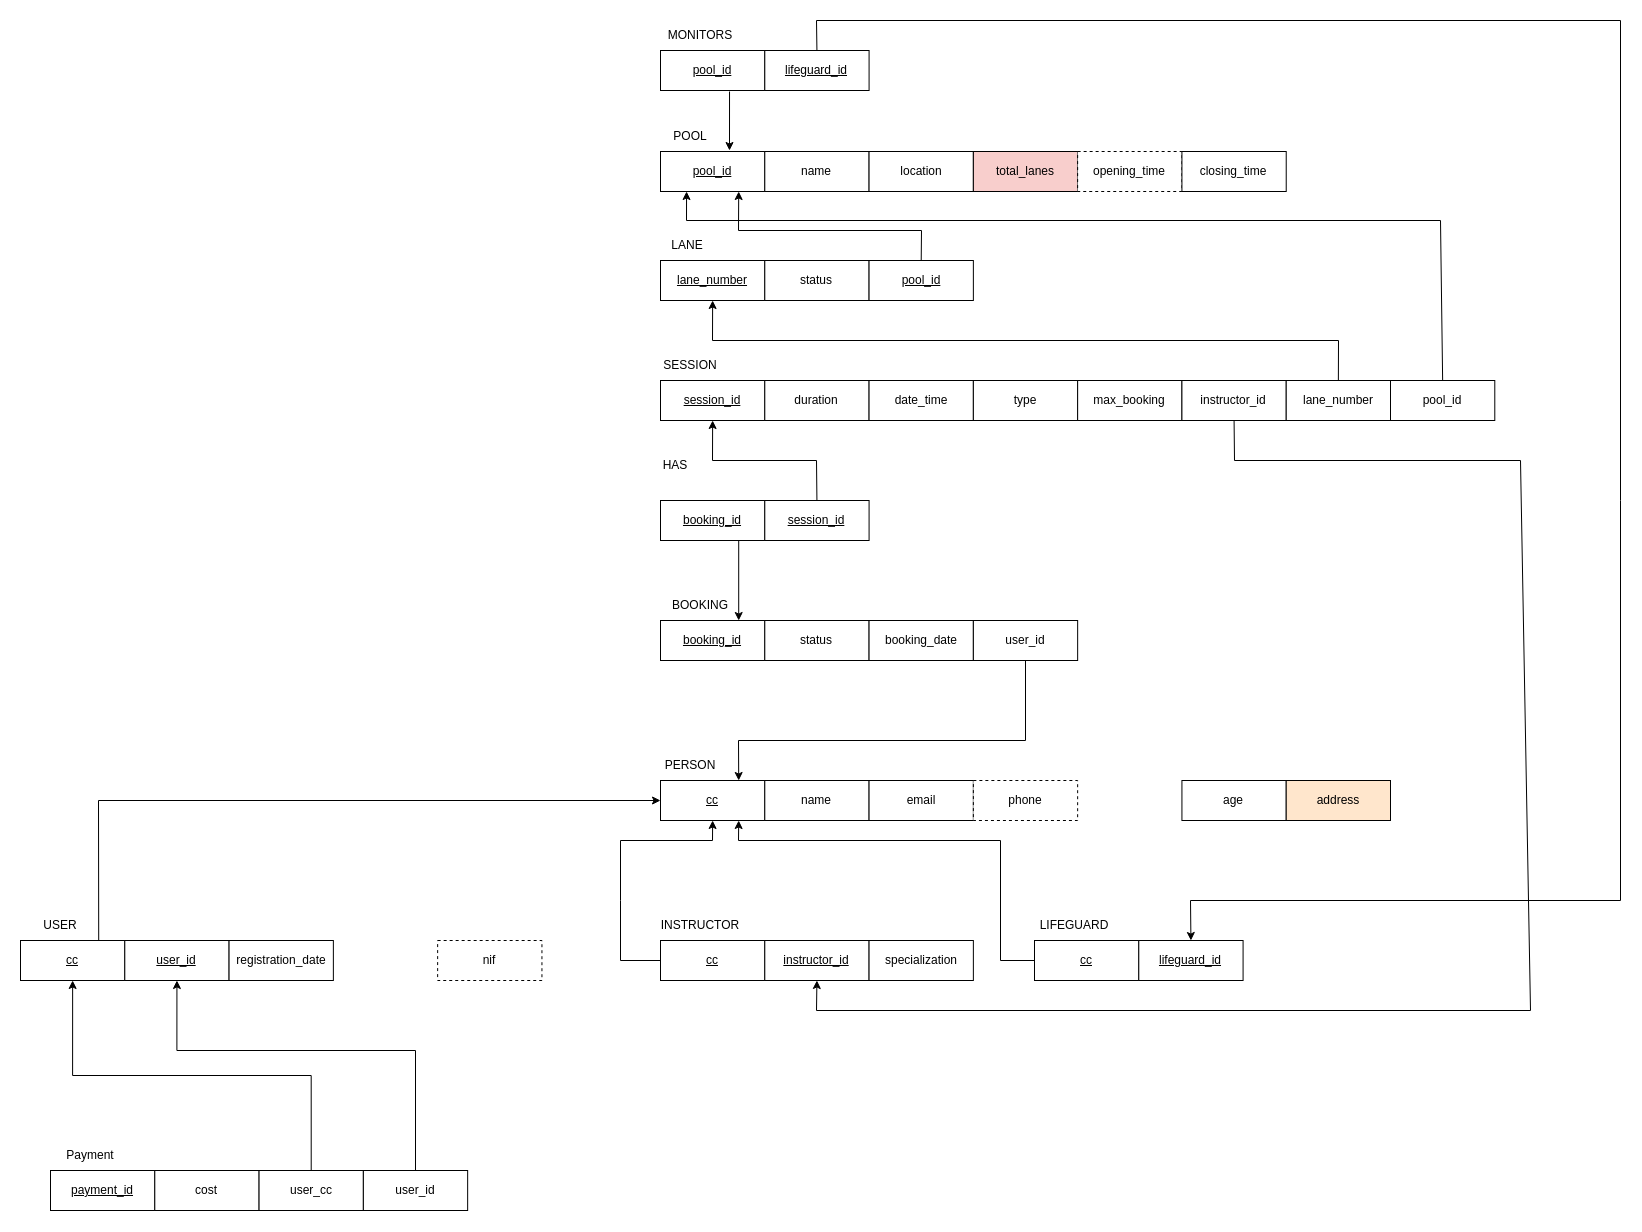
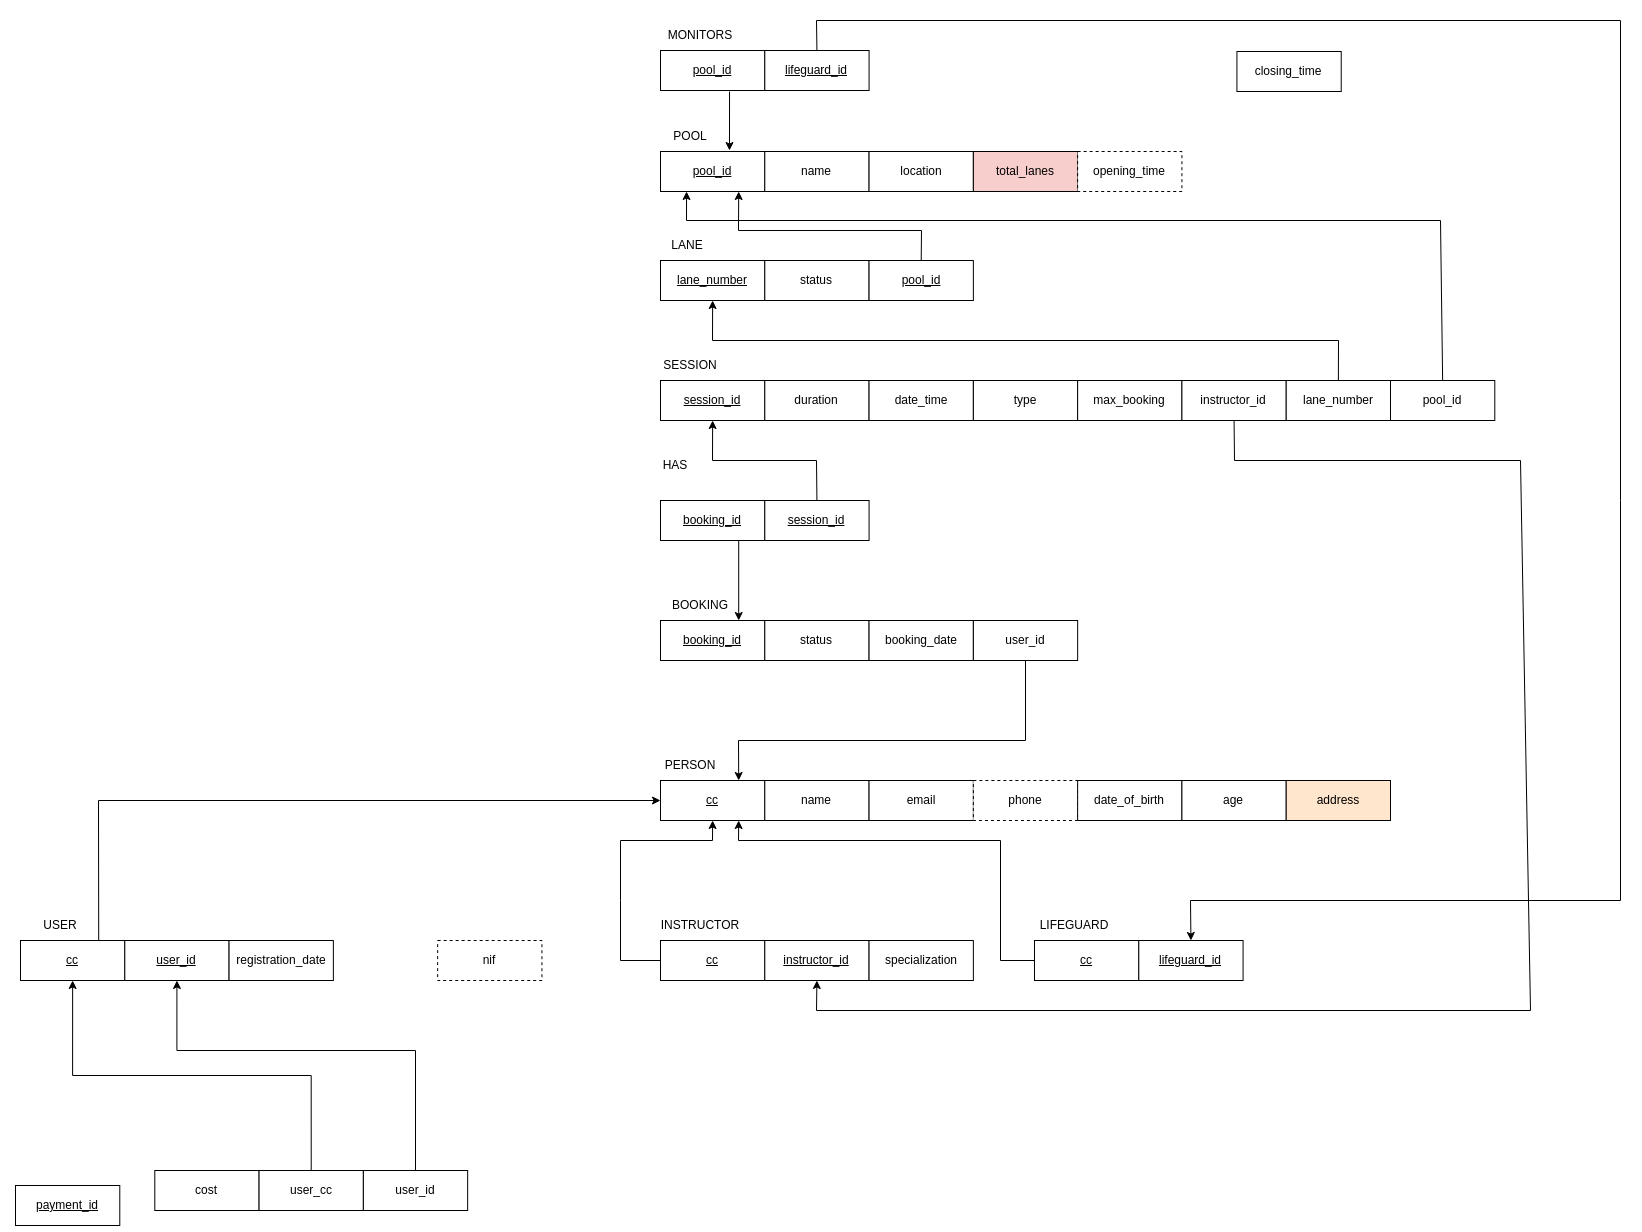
(1234, 172) -> (1289, 72)
none -> (1130, 801)
(91, 1156) -> none
(103, 1191) -> (68, 1206)
